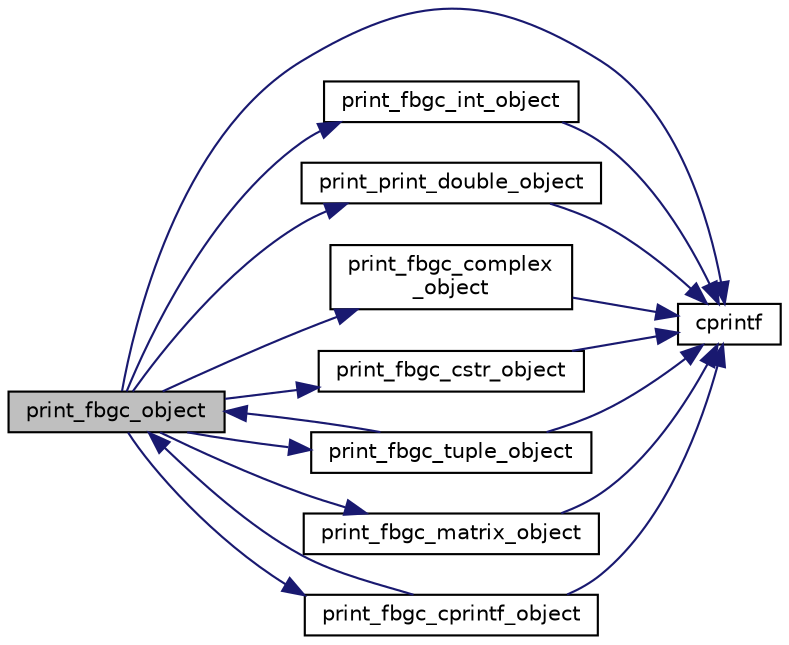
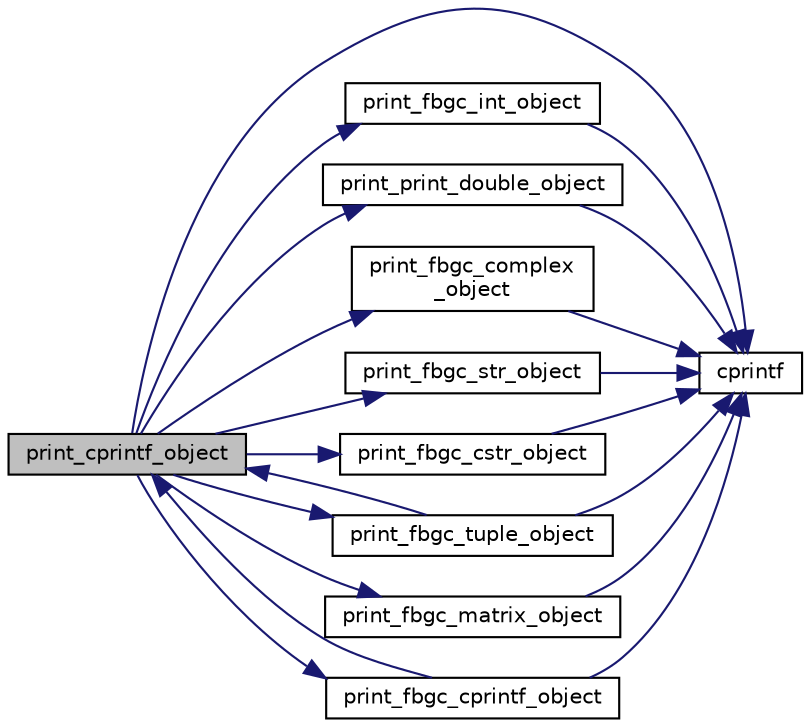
none -> (473, 373)
(117, 412) -> (127, 454)
